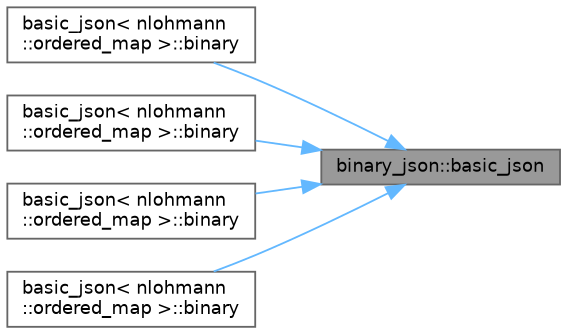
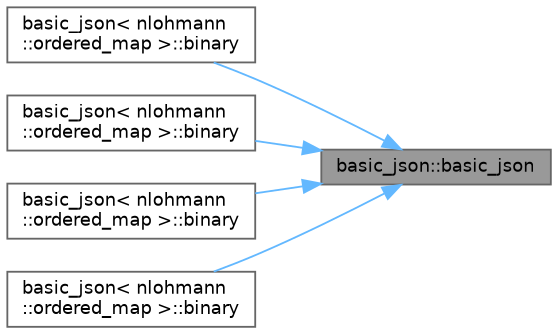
(441, 167) -> (436, 167)
